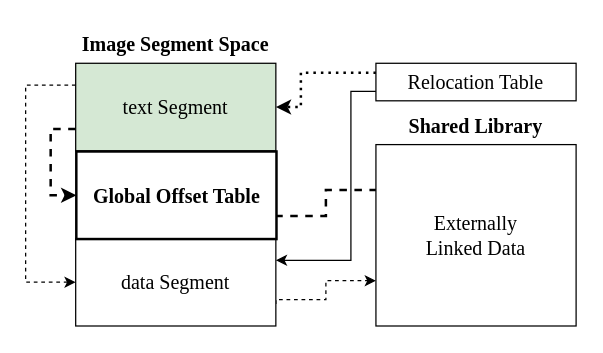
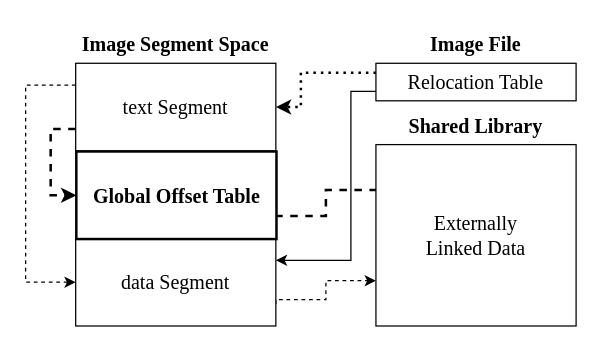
none -> (476, 44)
(176, 107) -> (176, 107)
